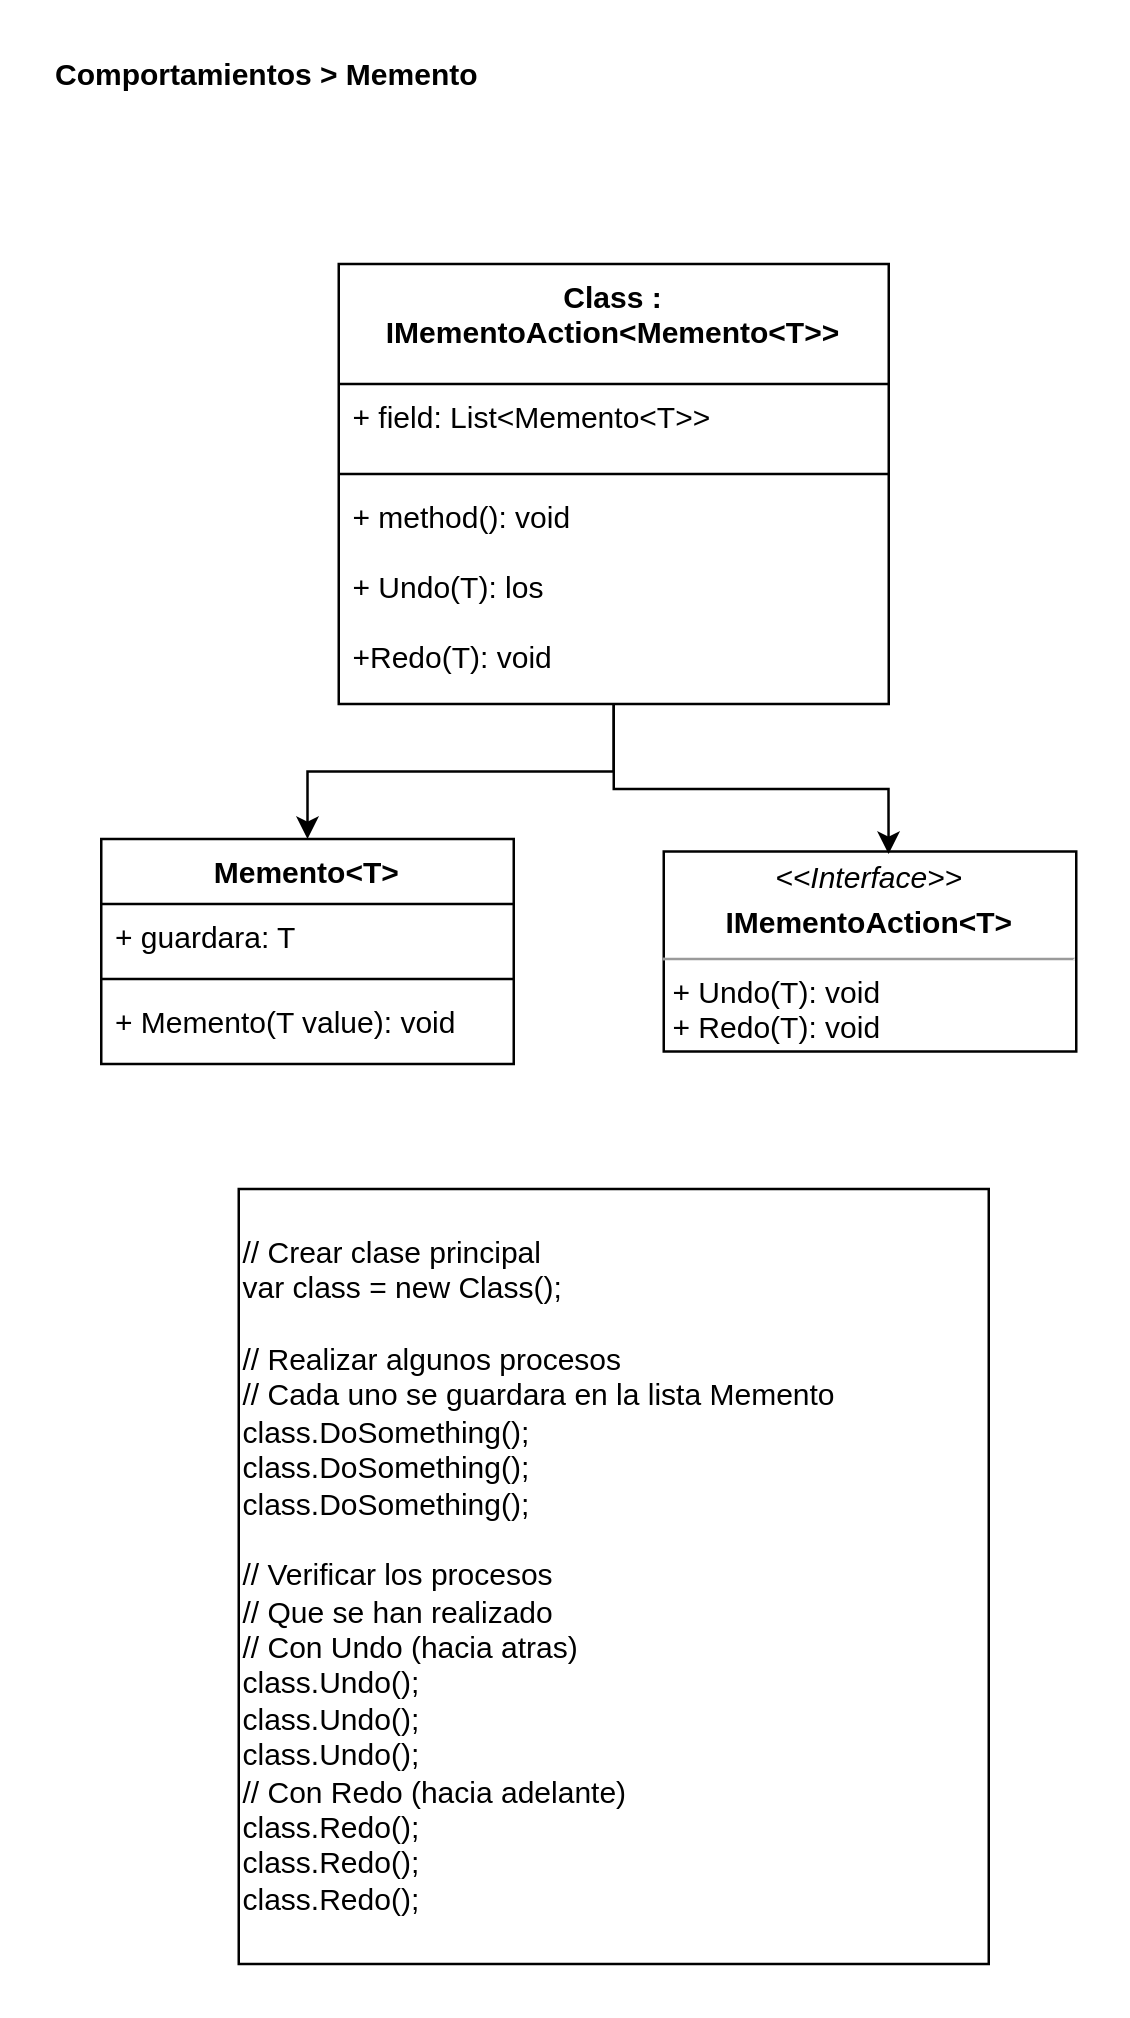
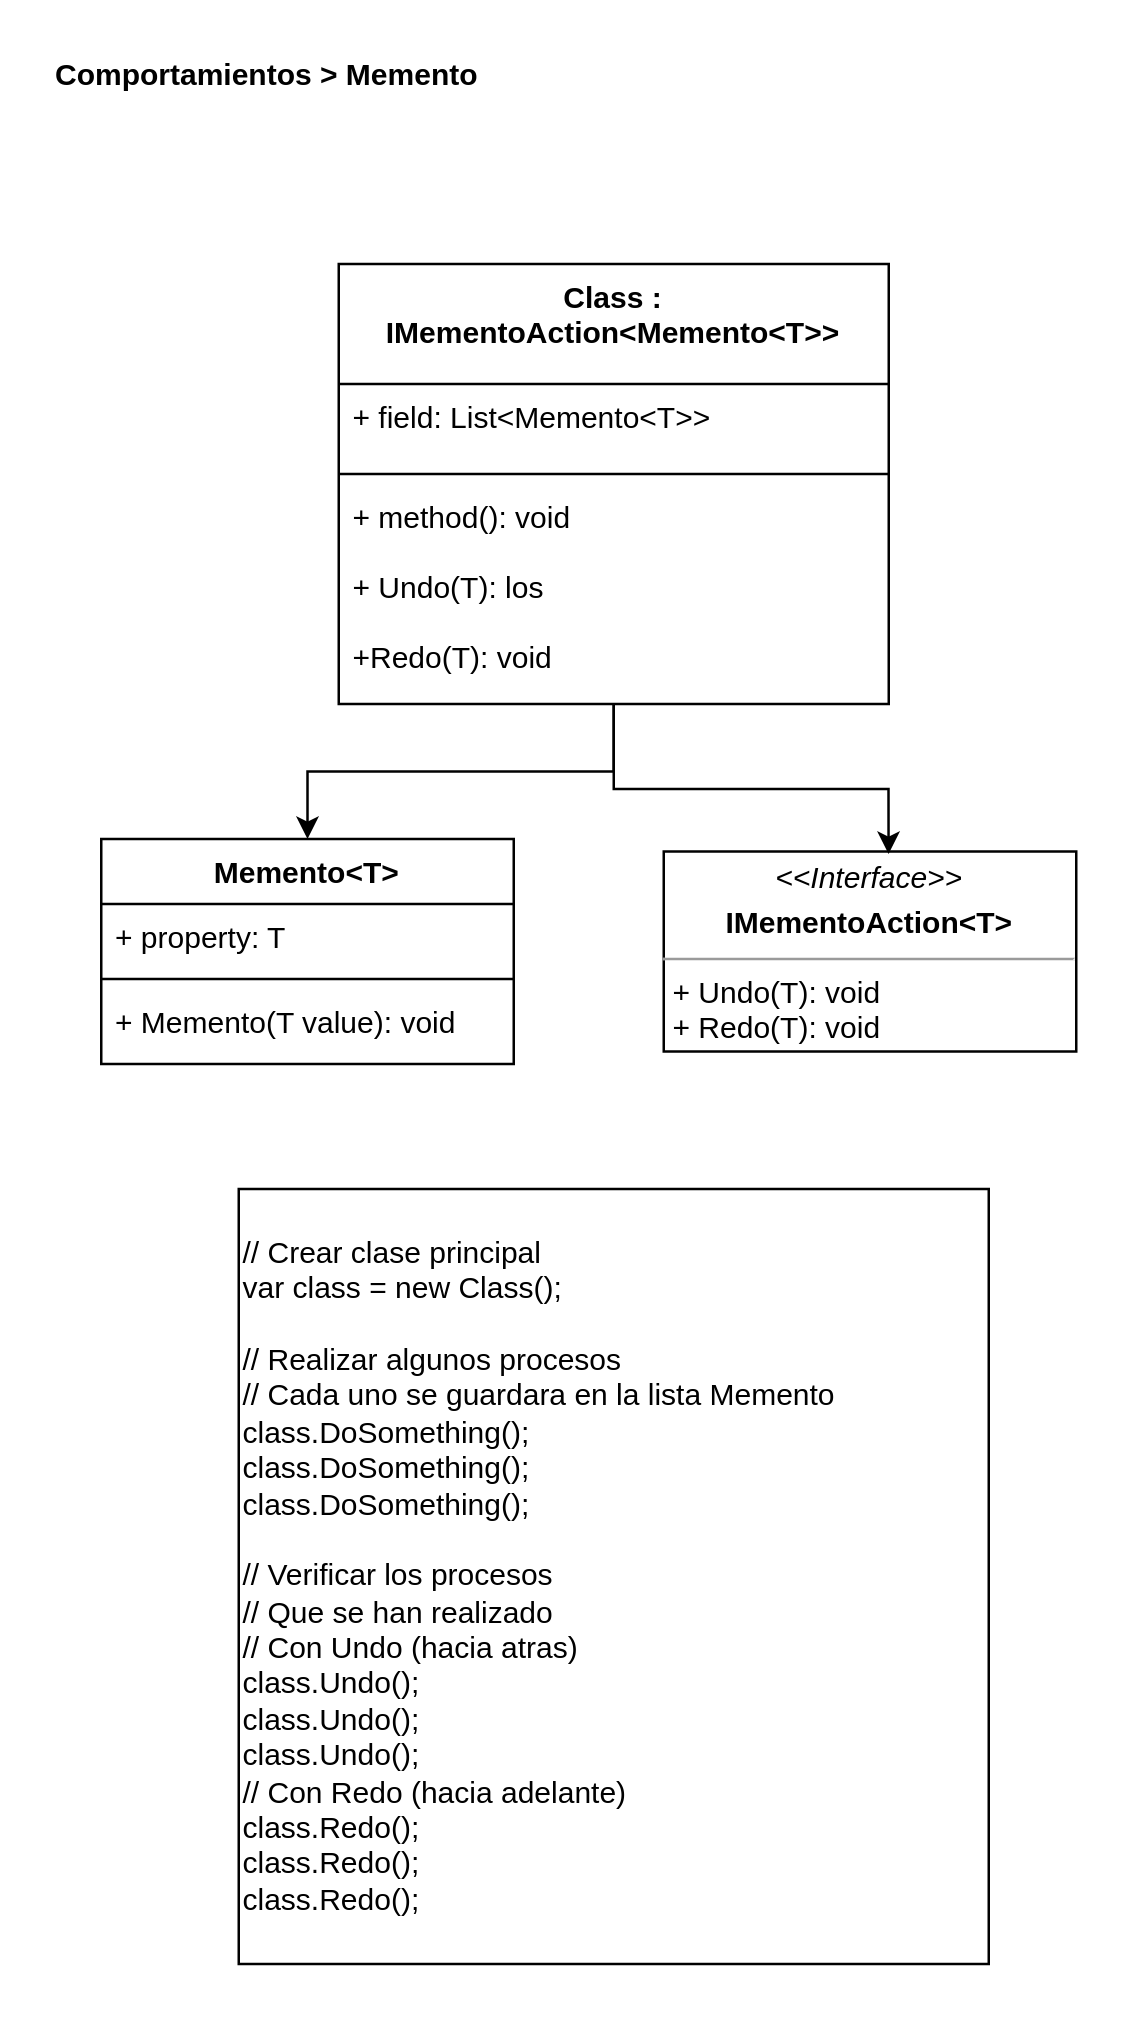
(213, 938) -> (213, 938)
